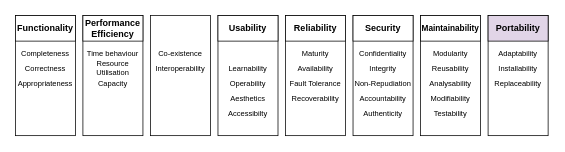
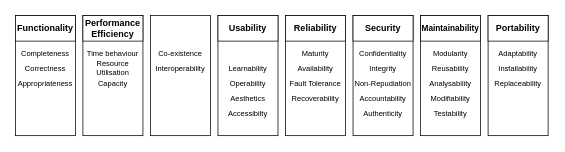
(518, 28) -> (518, 28)
